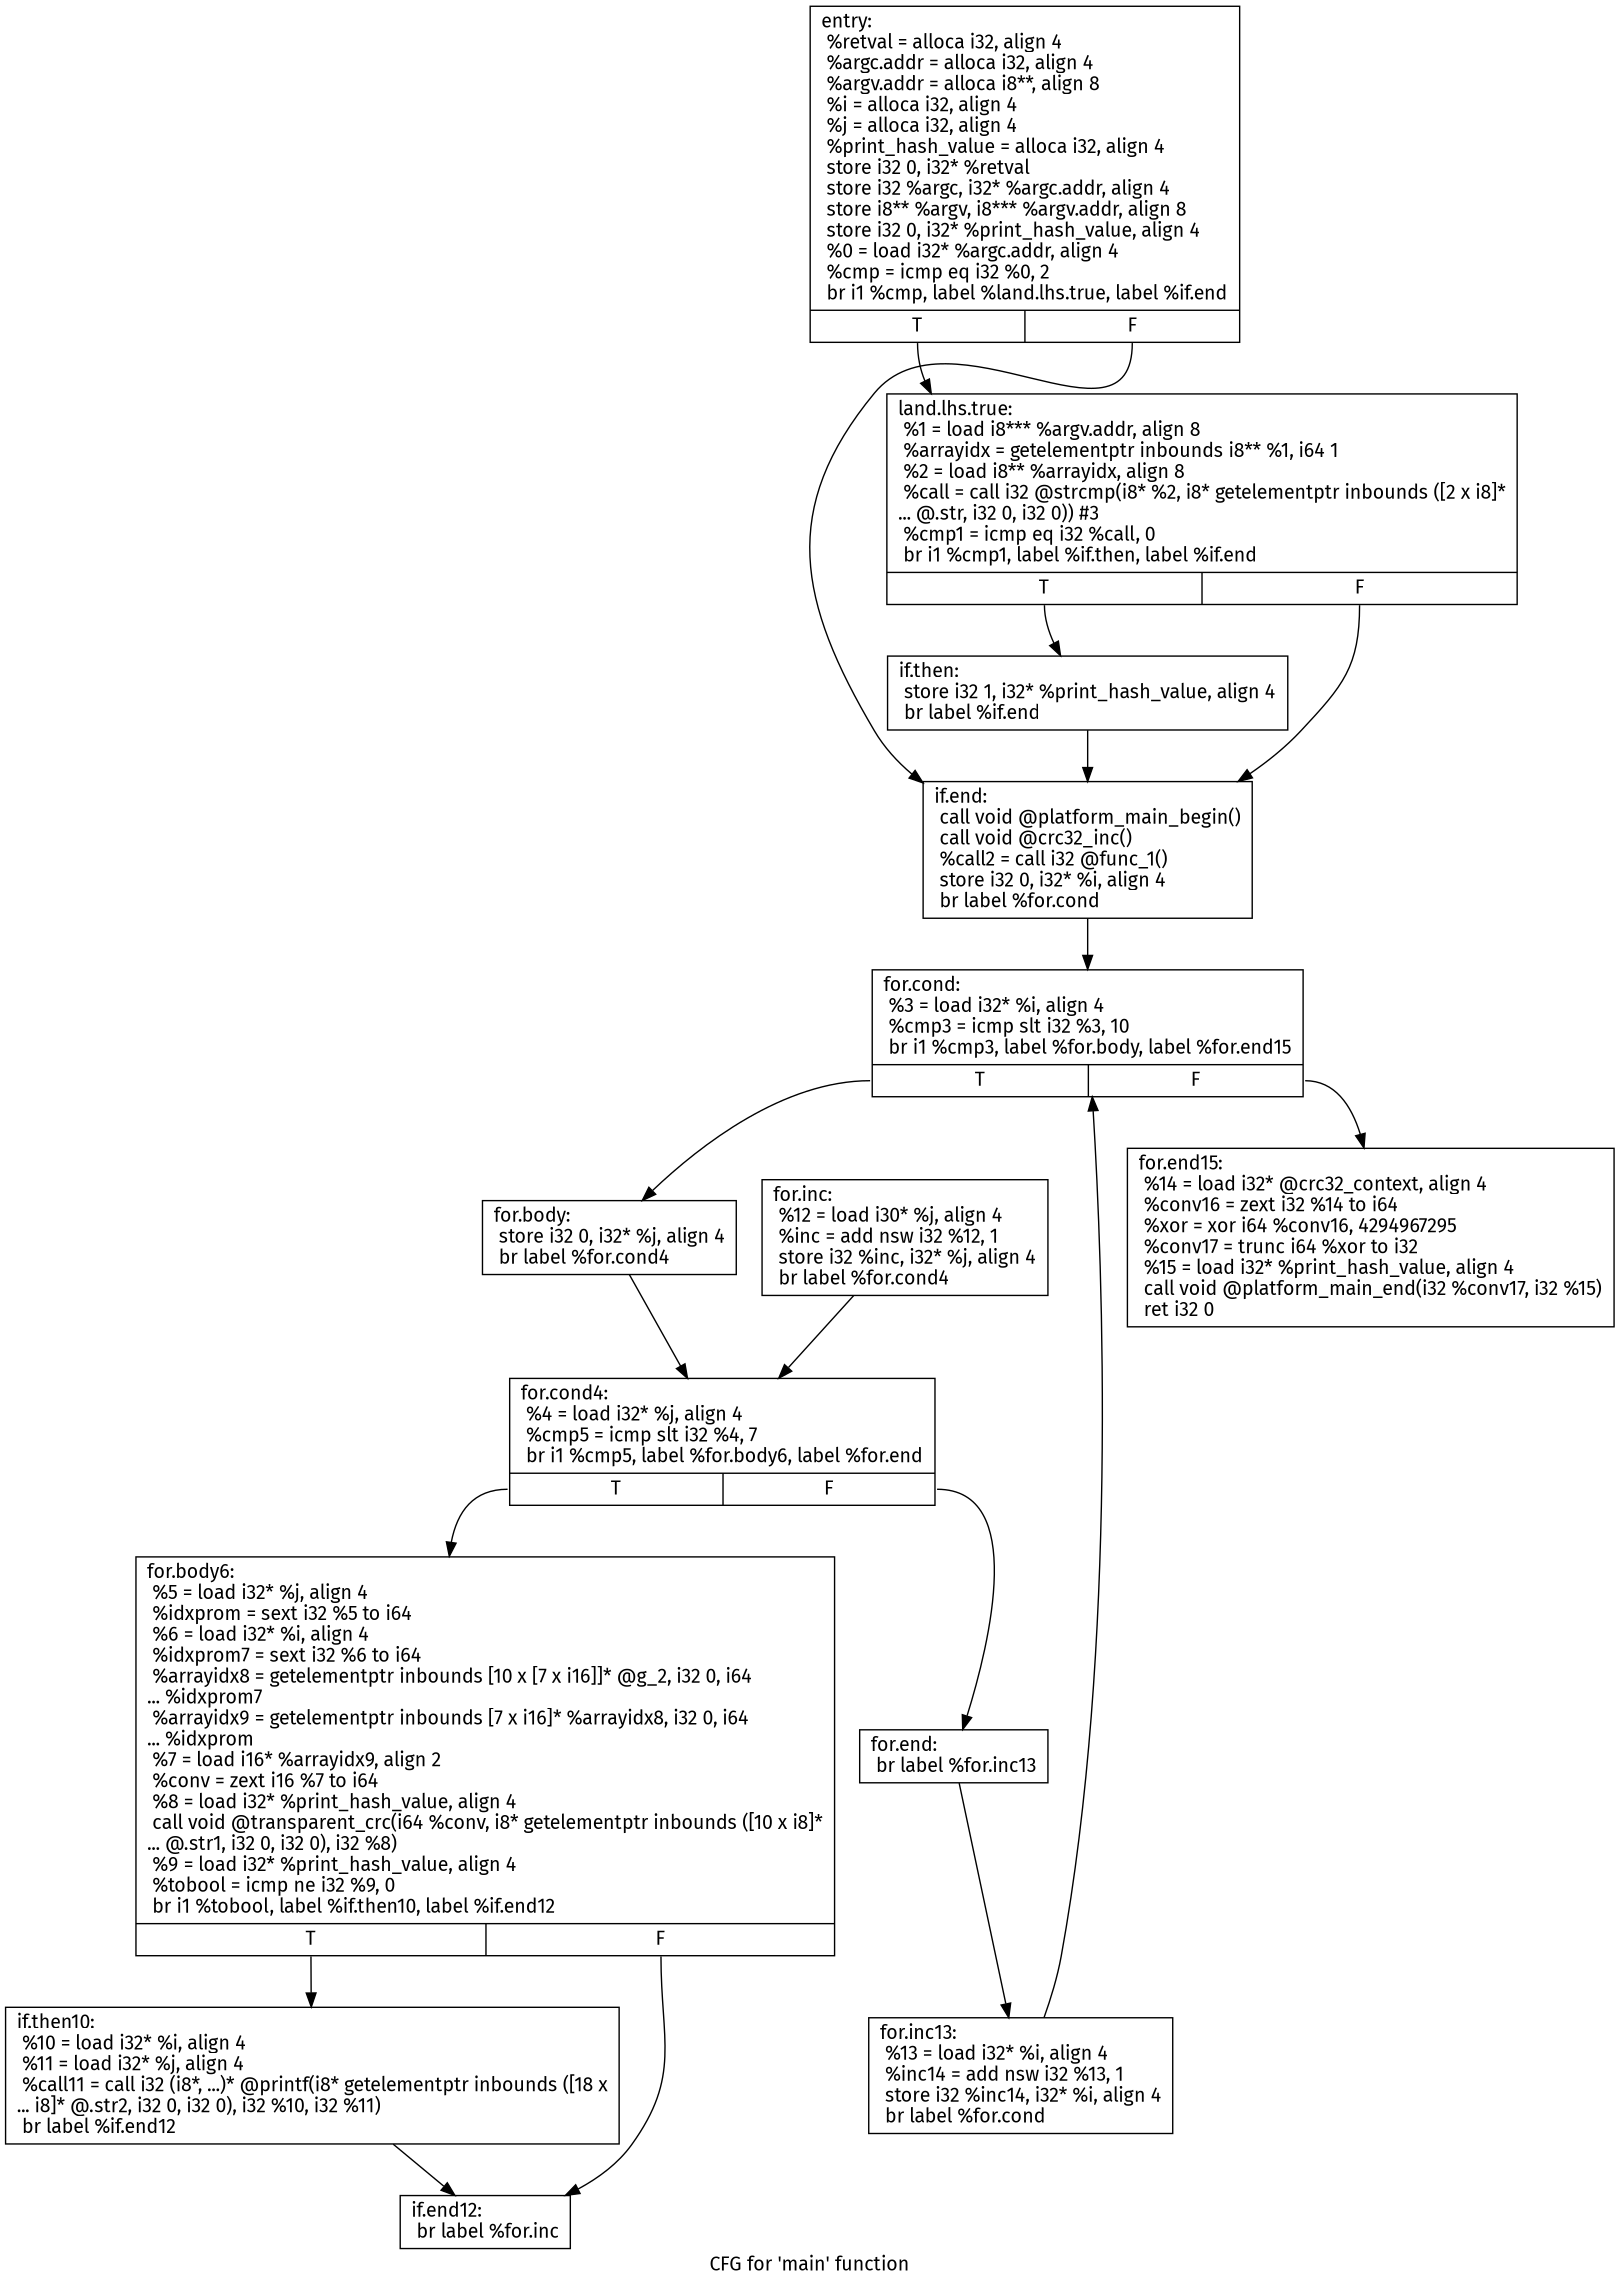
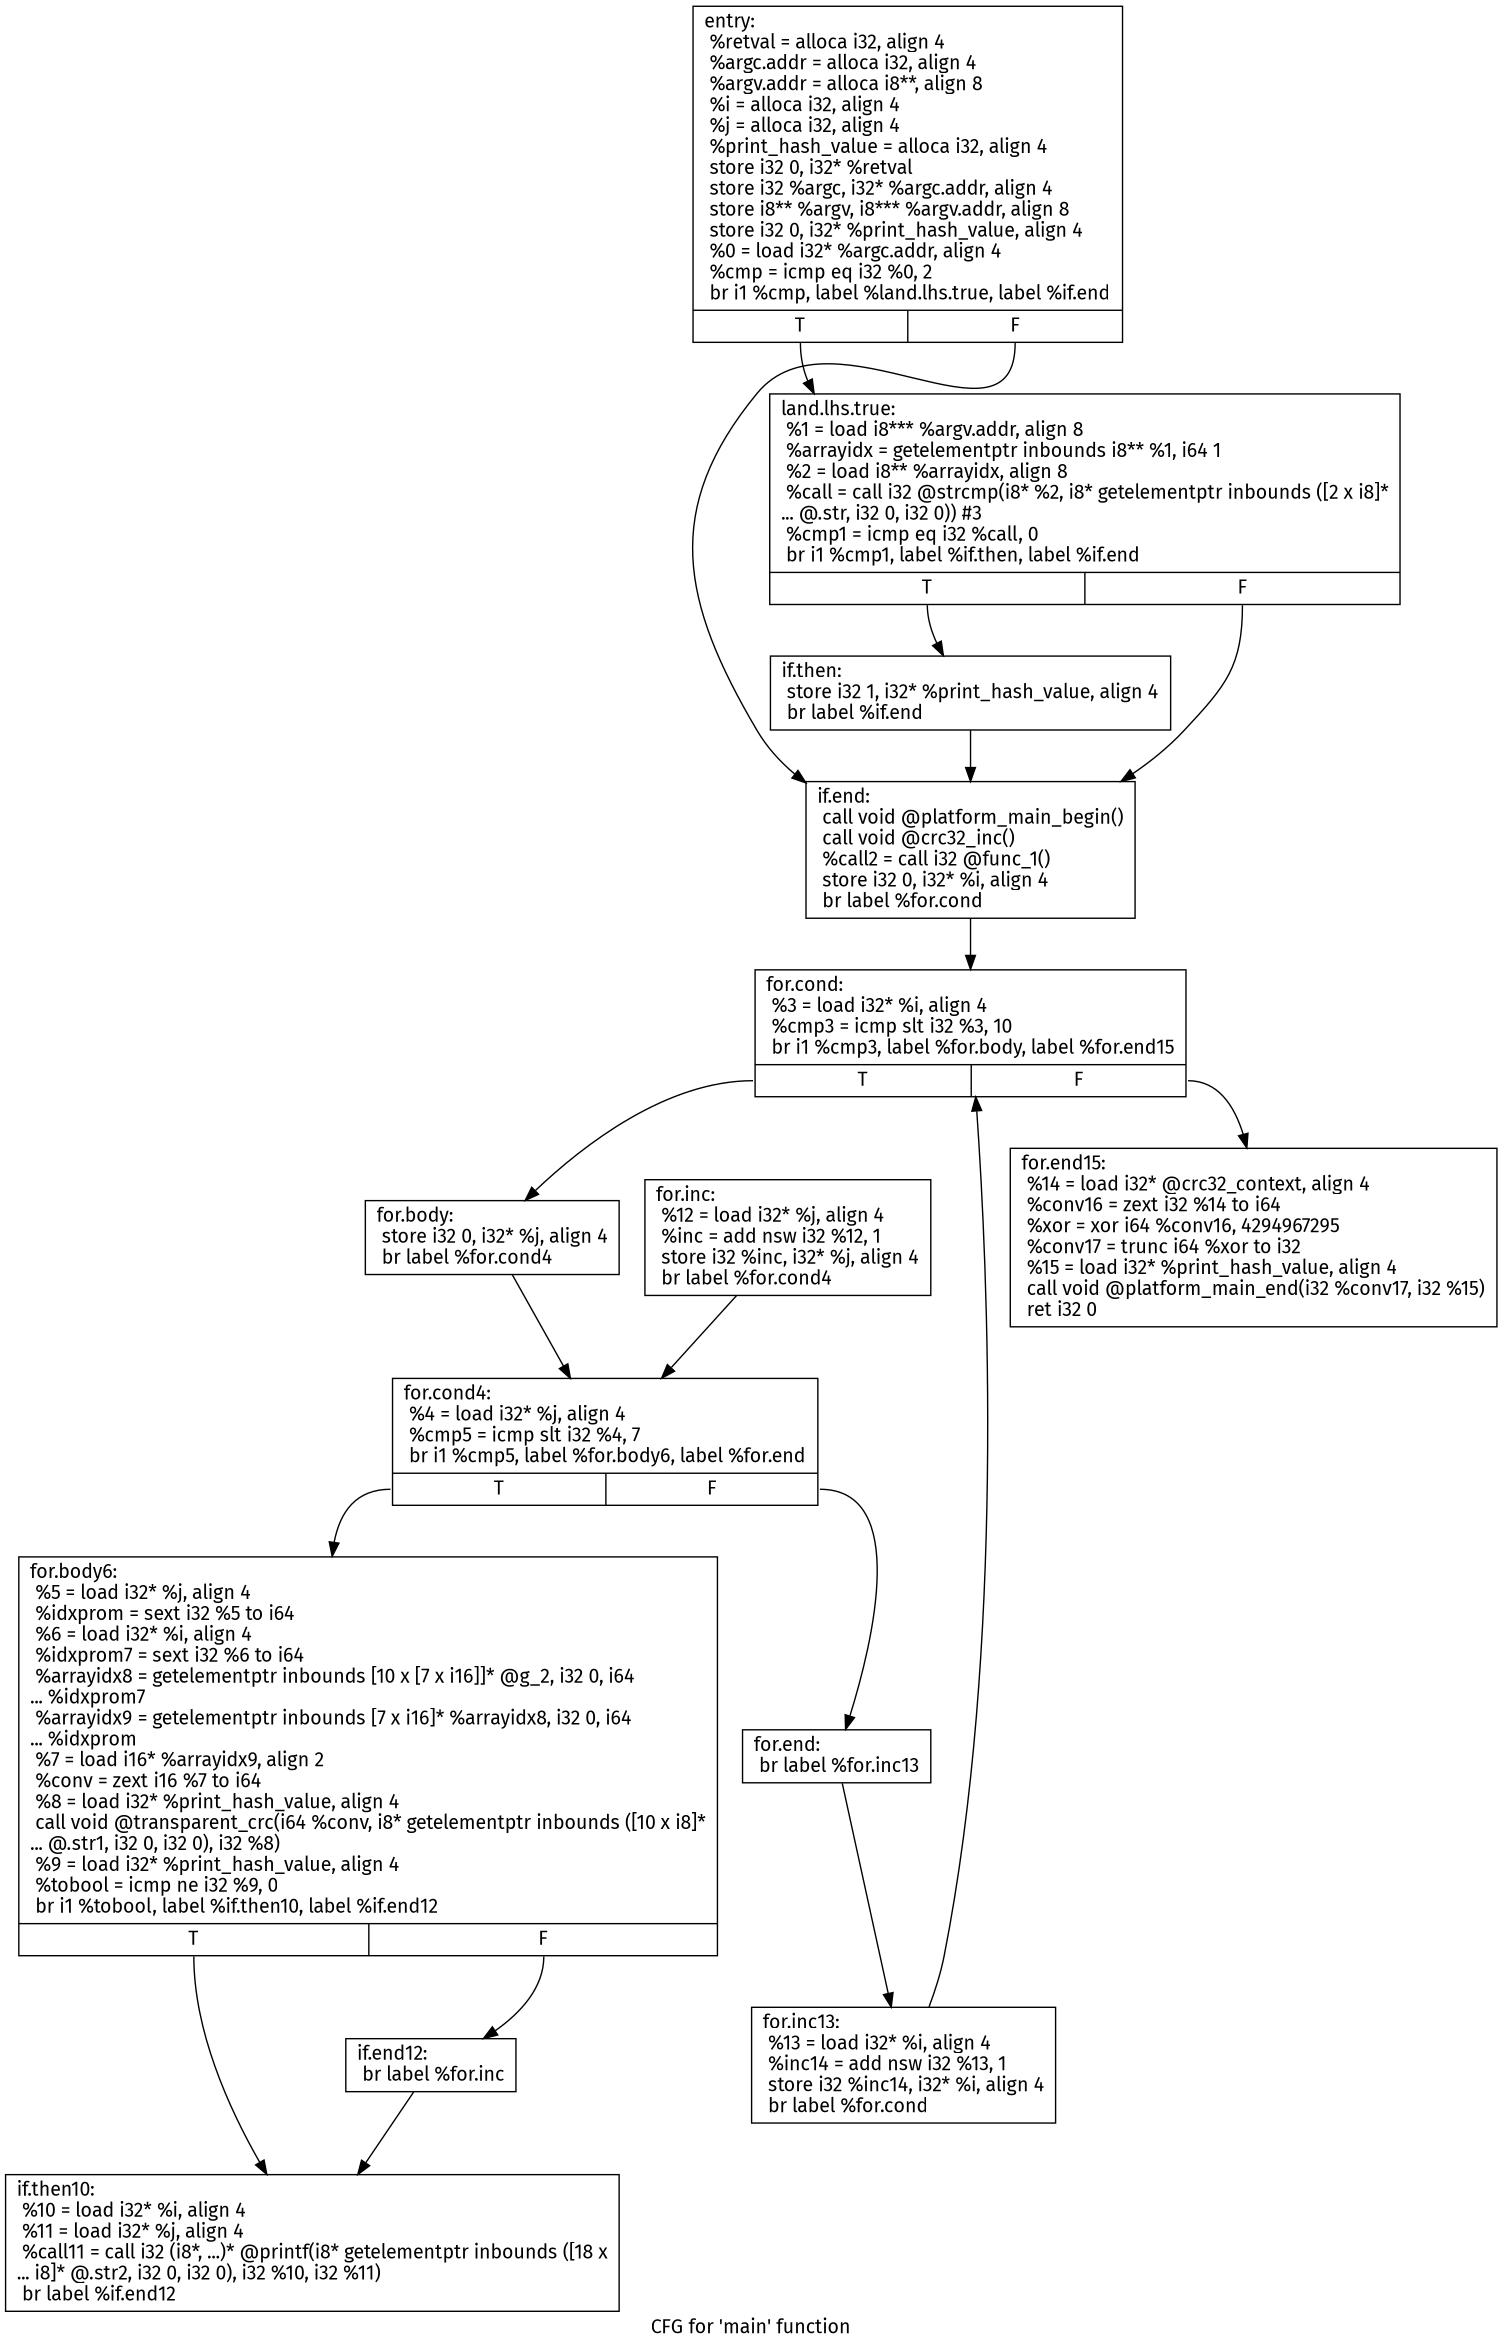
(888, 1216) -> (770, 1216)
(419, 2165) -> (390, 2127)
